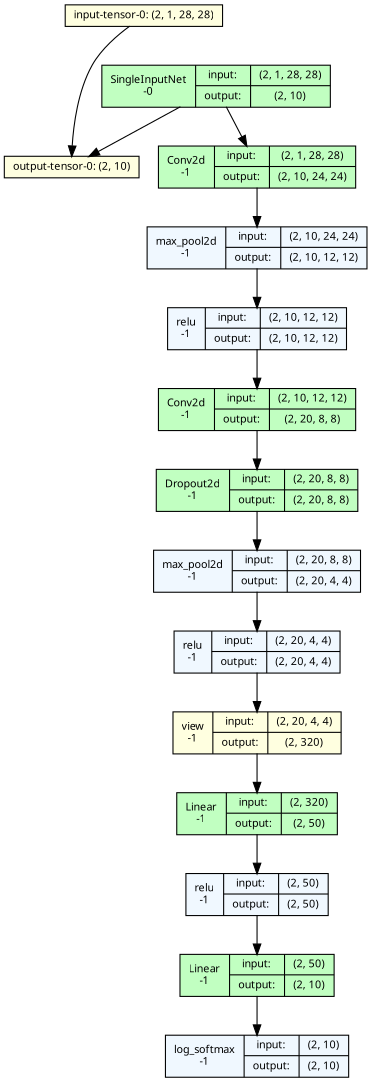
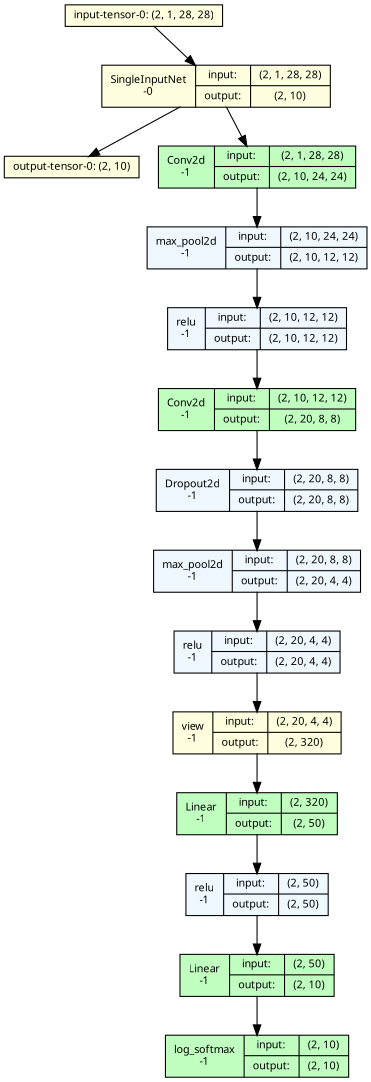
(86, 78) -> (171, 42)
(216, 86) -> (216, 86)
(257, 490) -> (257, 490)
(257, 1056) -> (257, 1056)
